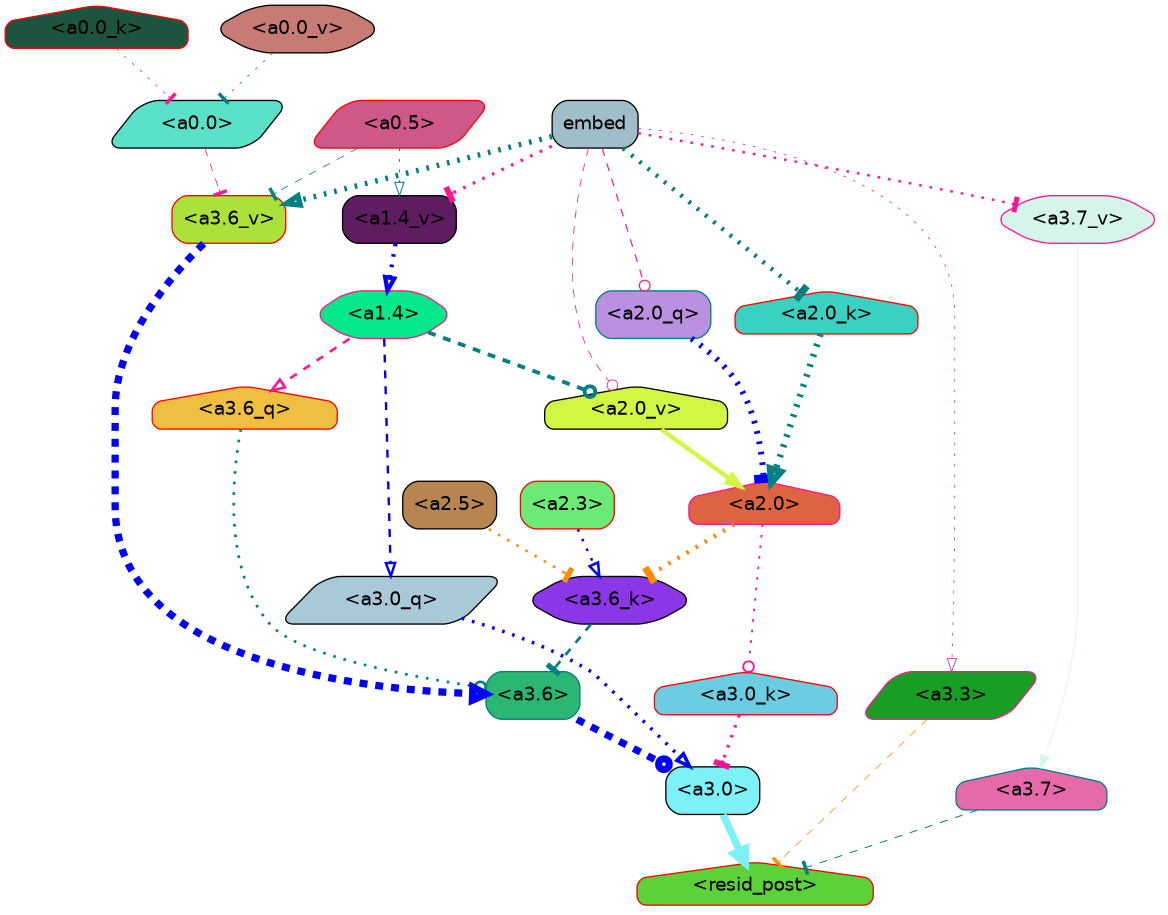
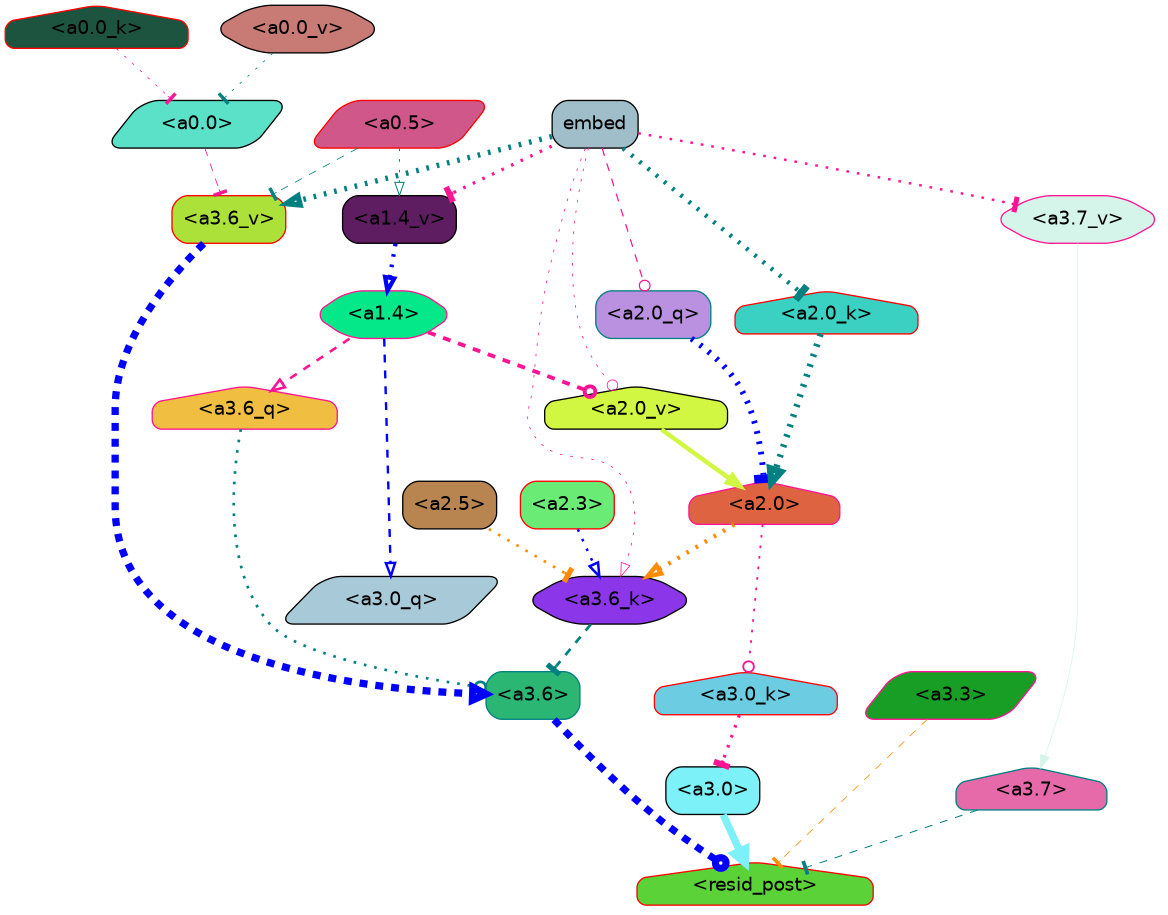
(573, 268) -> (573, 268)
(949, 287) -> (533, 386)
(506, 361) -> (506, 361)
(245, 410) -> (245, 410)
(694, 549) -> (694, 549)
(584, 667) -> none
(618, 741) -> (631, 795)
